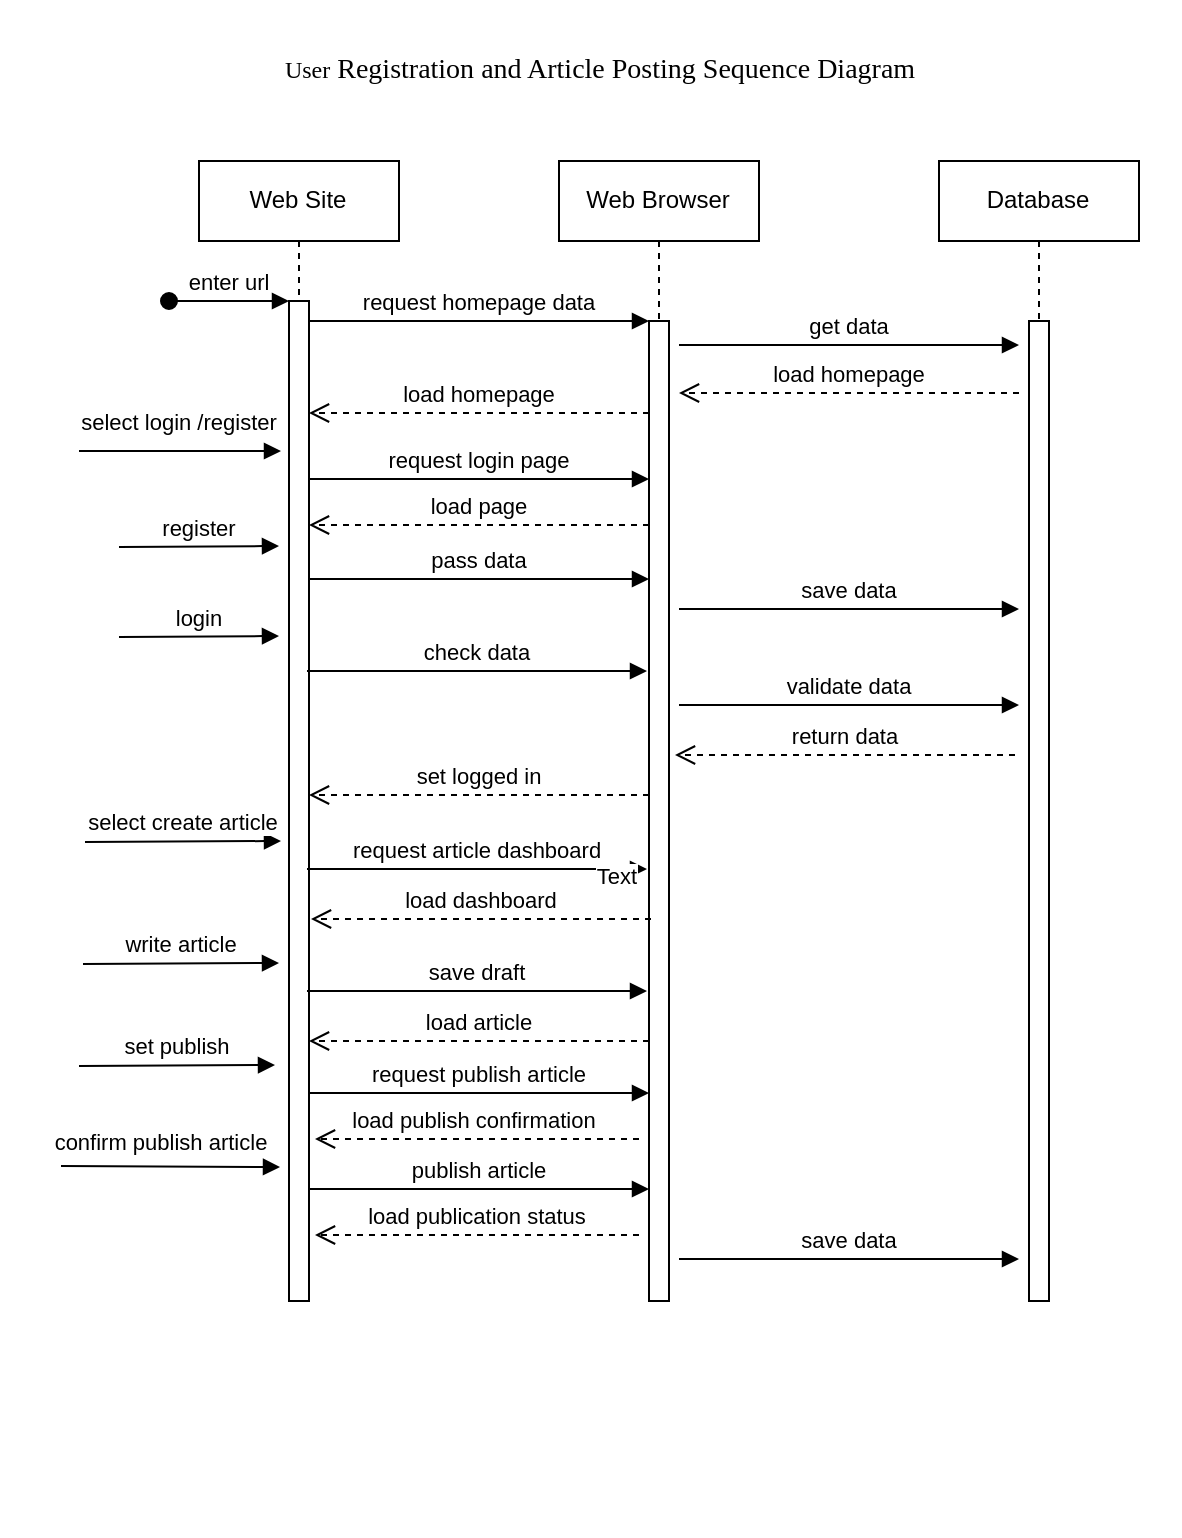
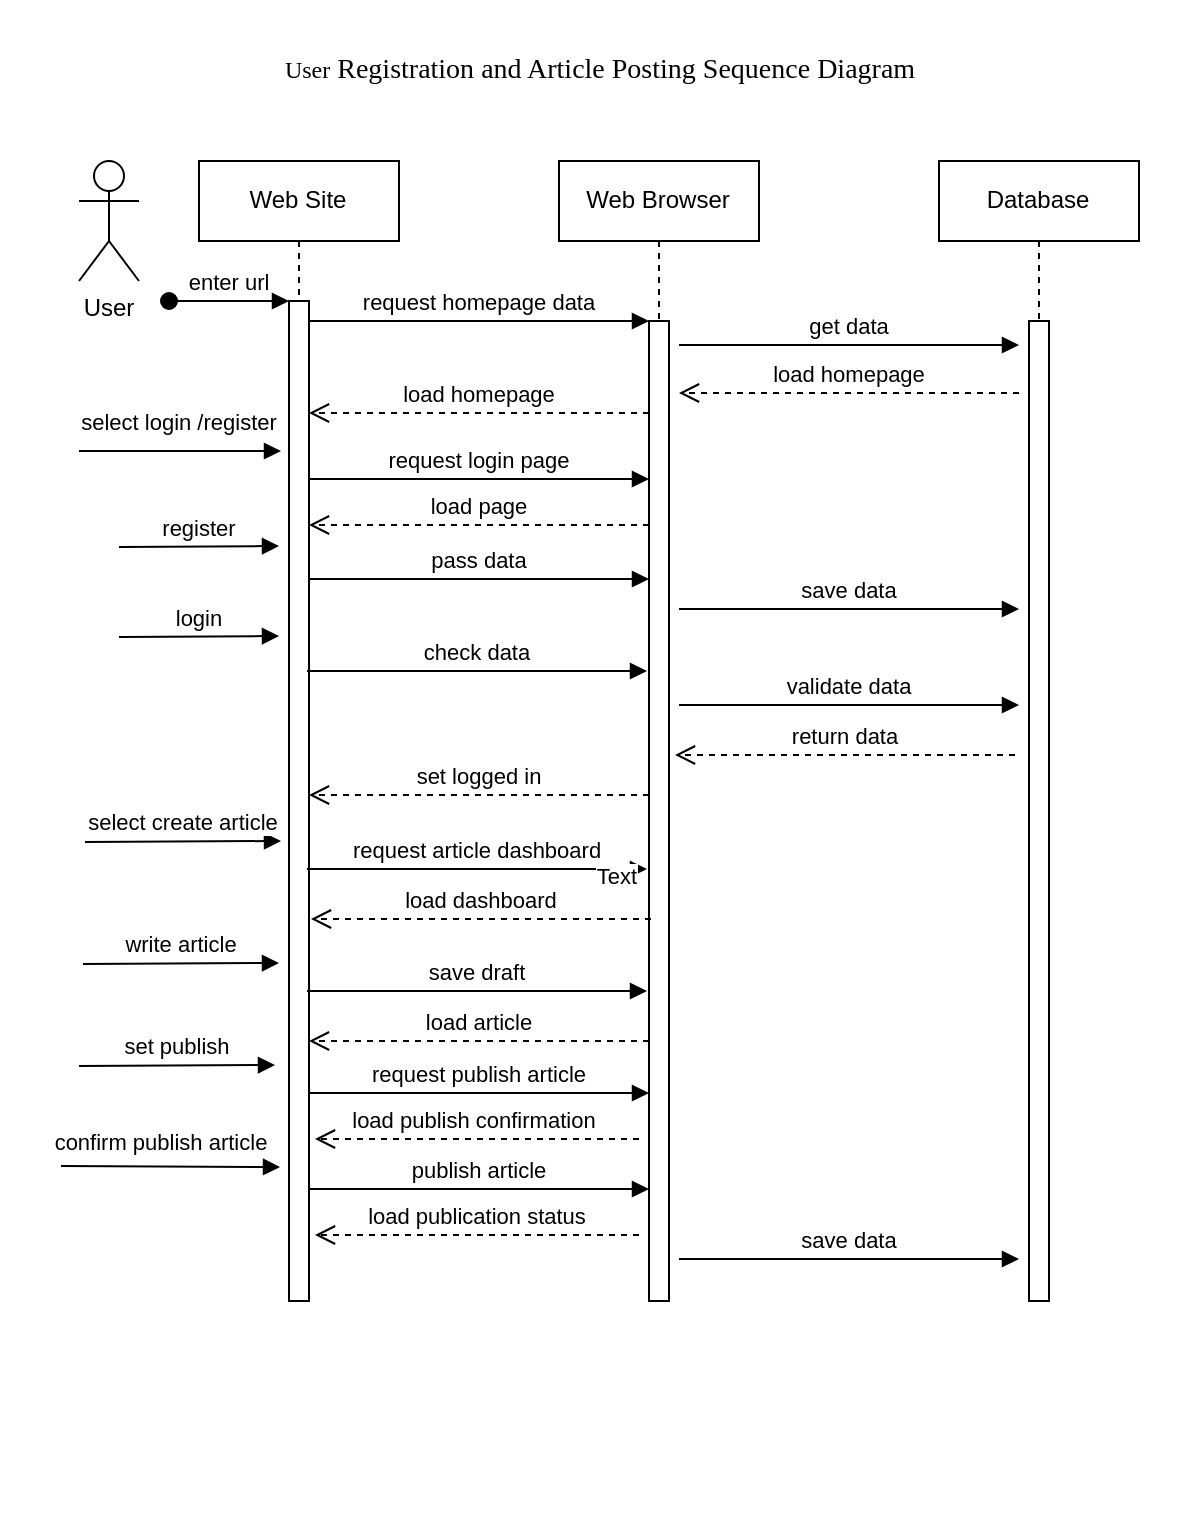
none -> (109, 221)
